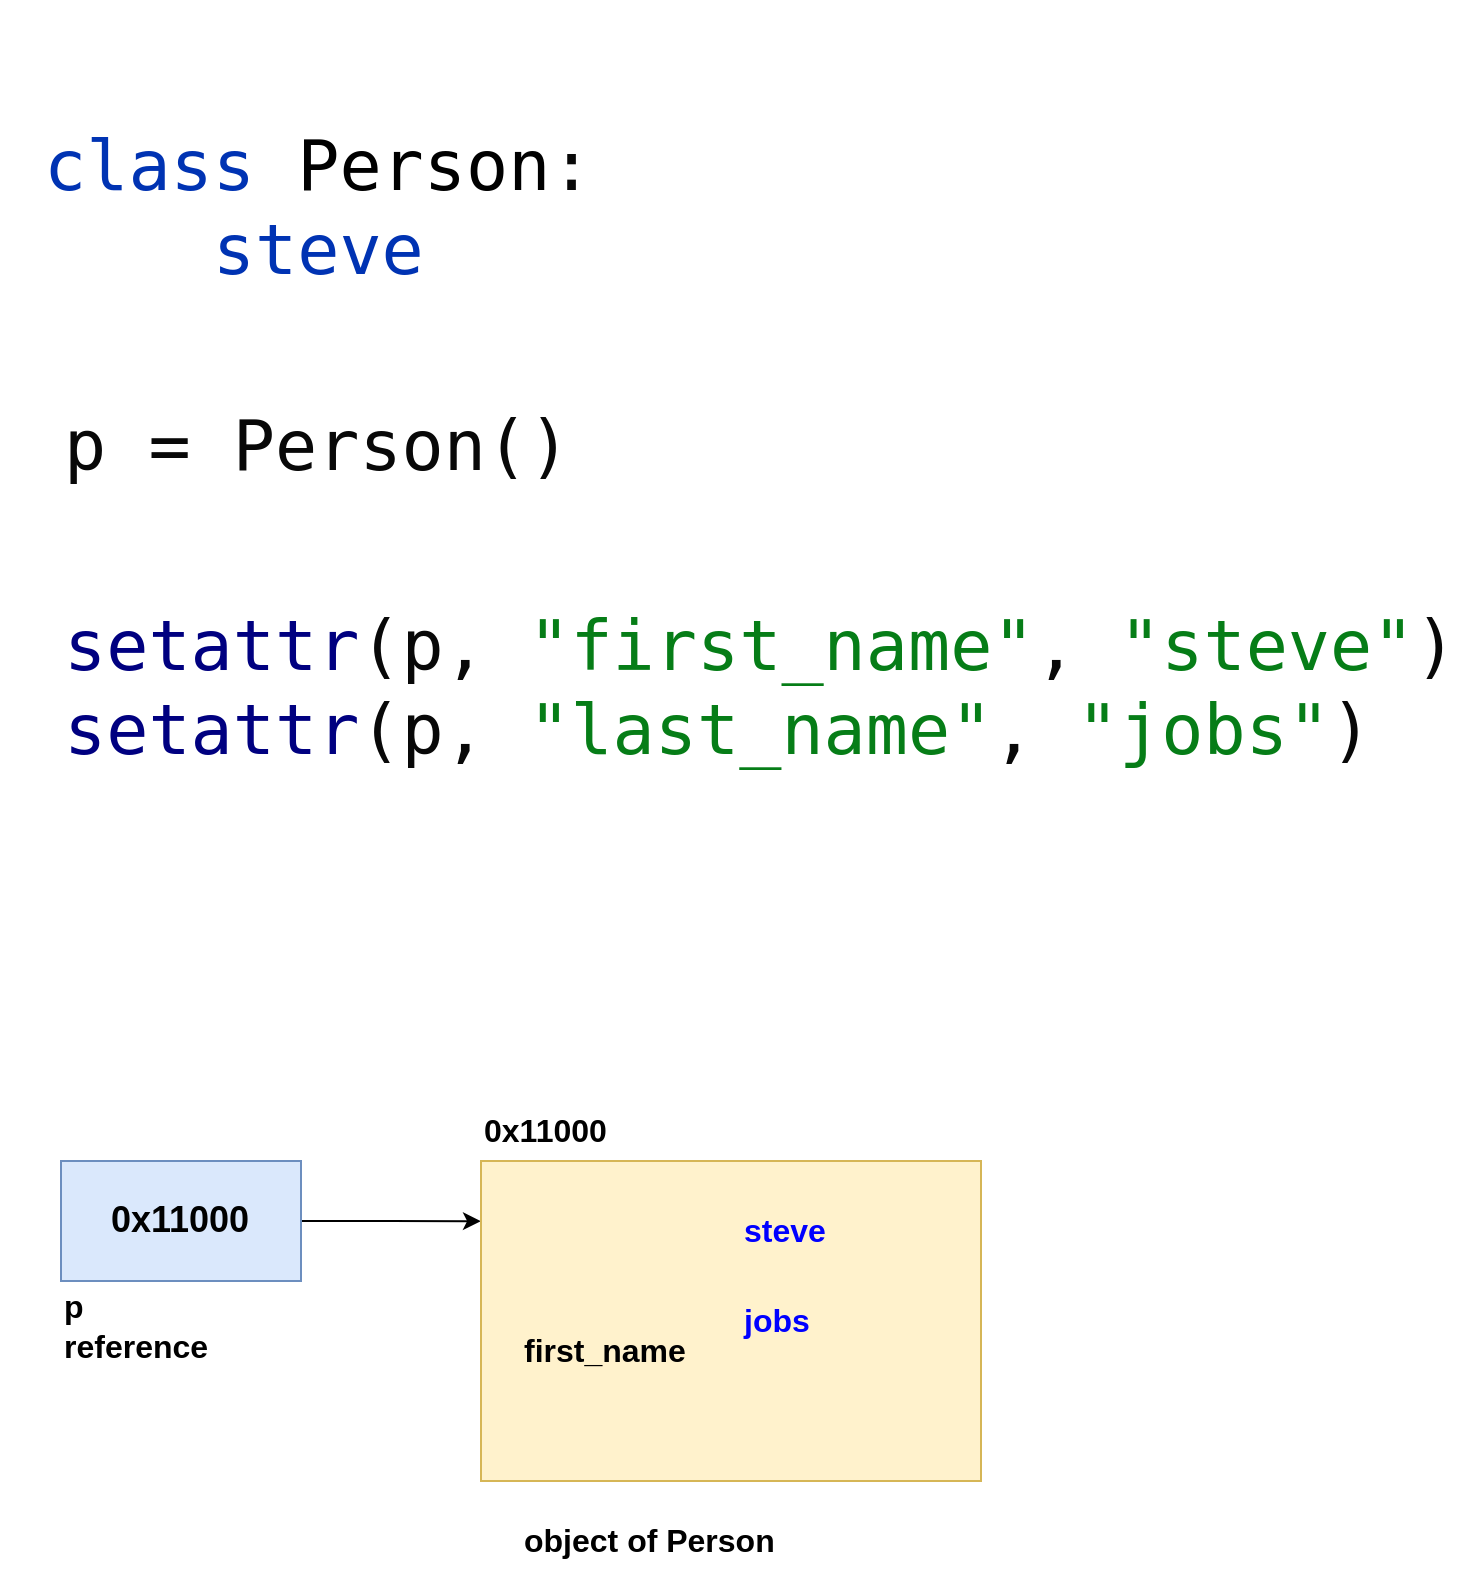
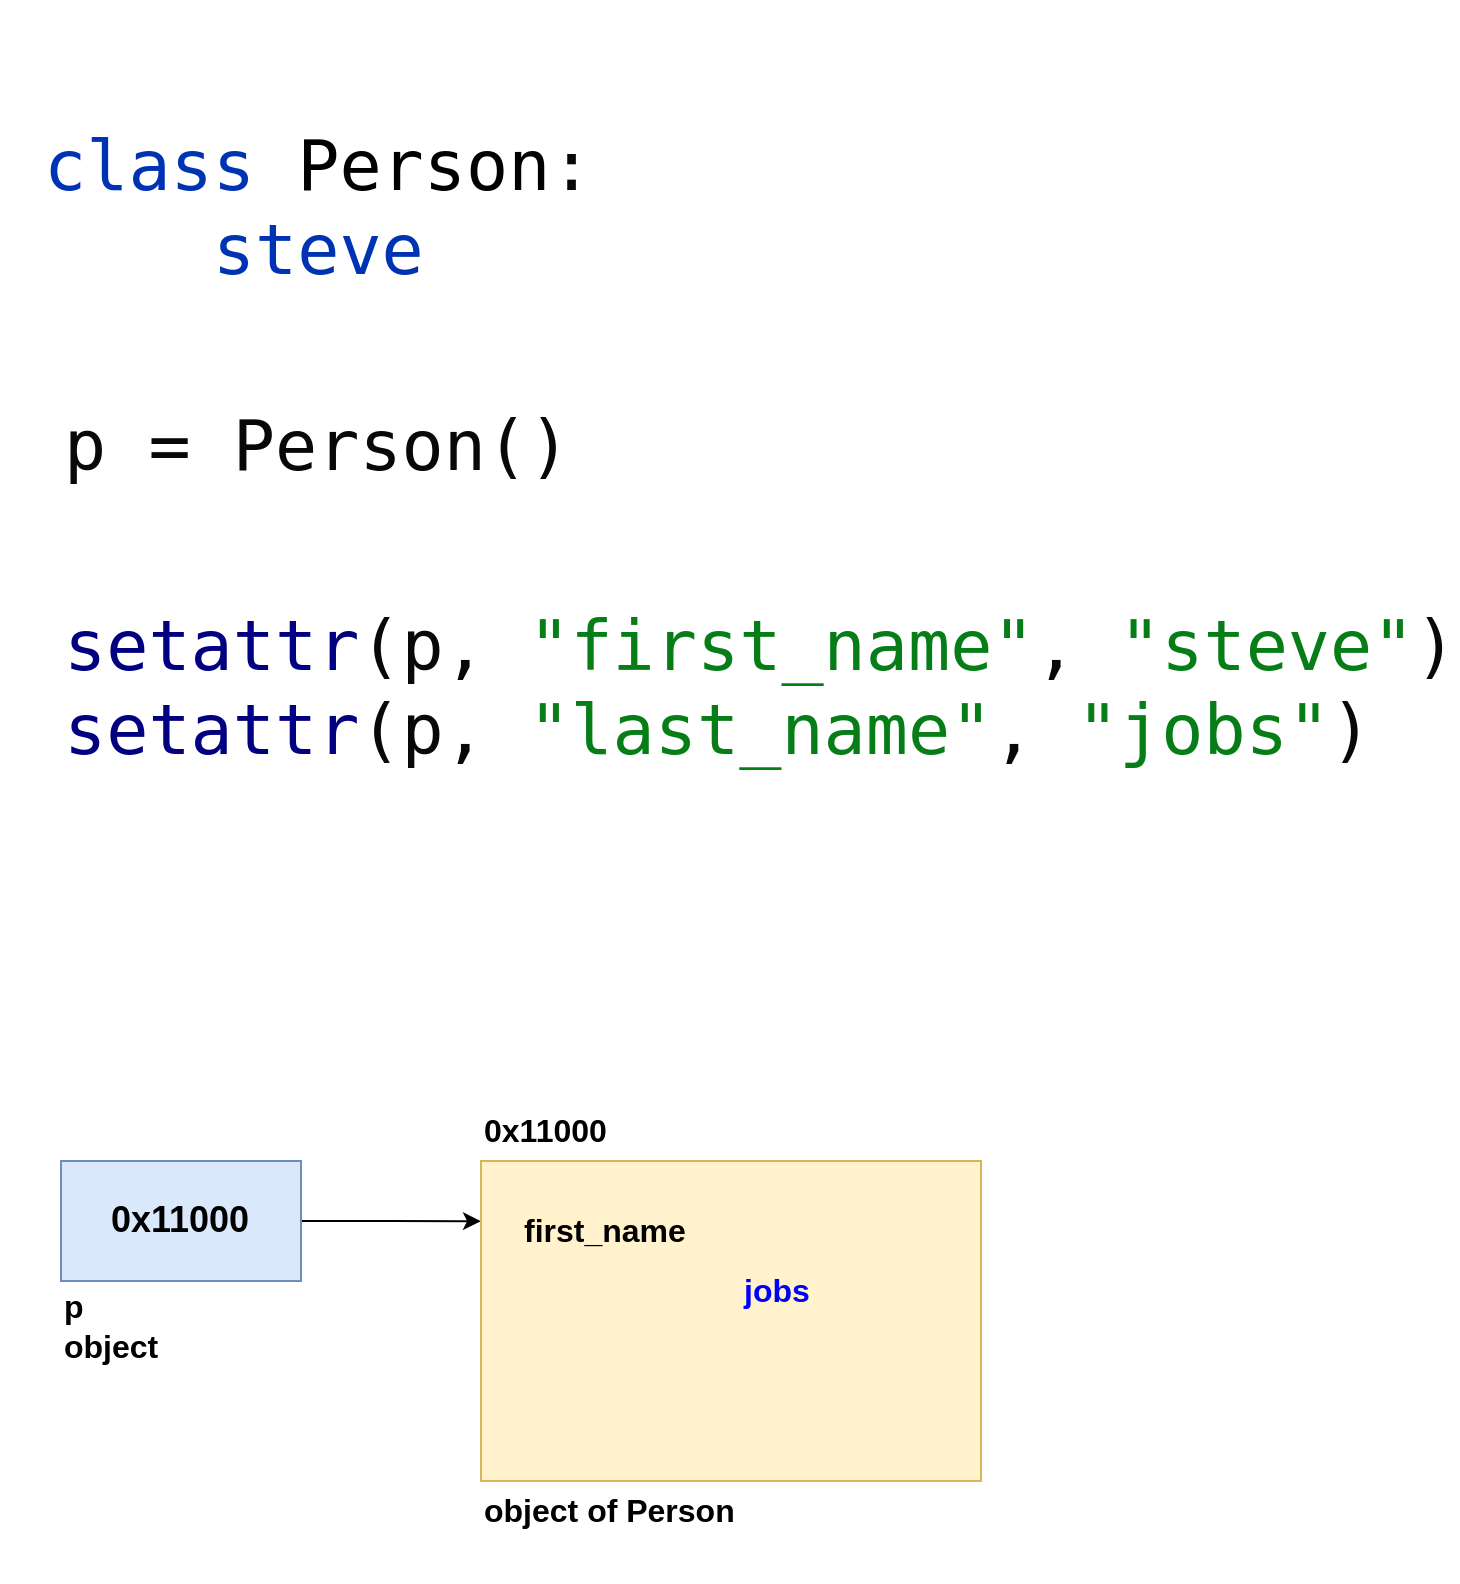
(831, 1231) -> none
(831, 1321) -> (831, 1291)
(146, 1327) -> (119, 1327)
(611, 1351) -> (611, 1231)
(691, 1541) -> (651, 1511)
